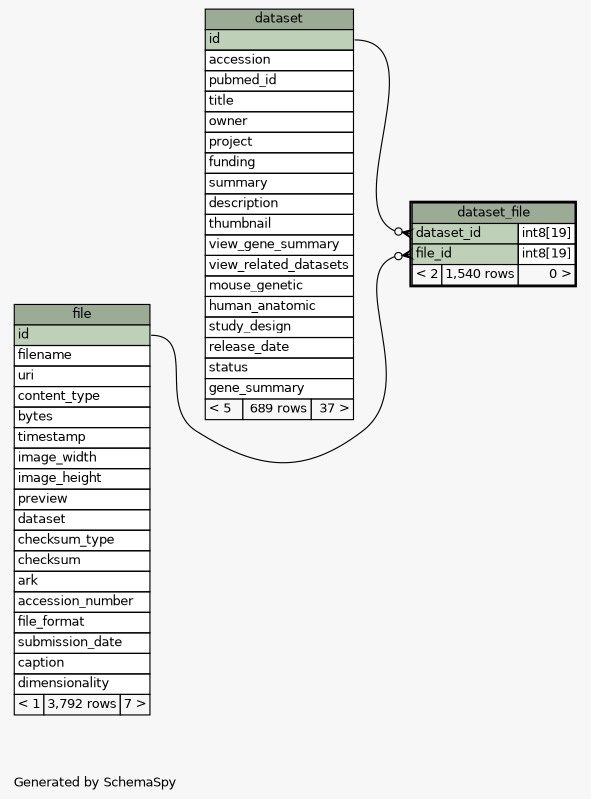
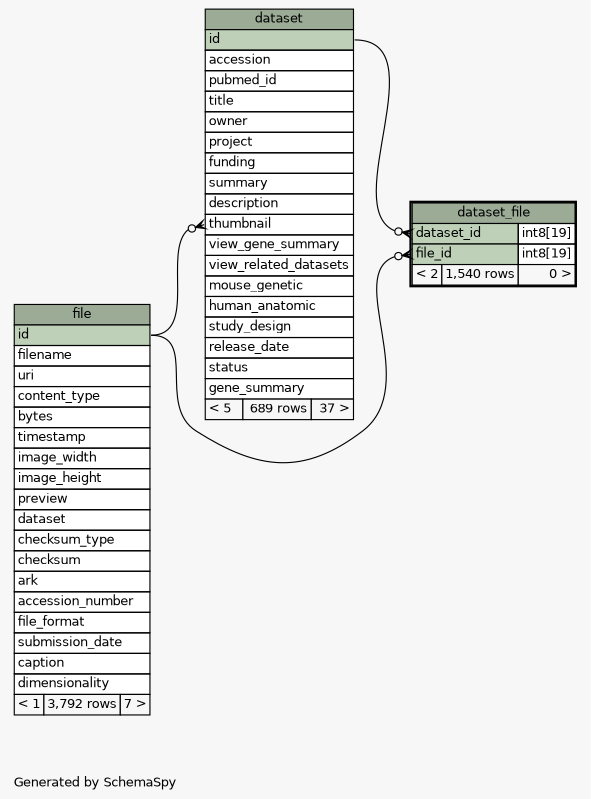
none -> (178, 288)
